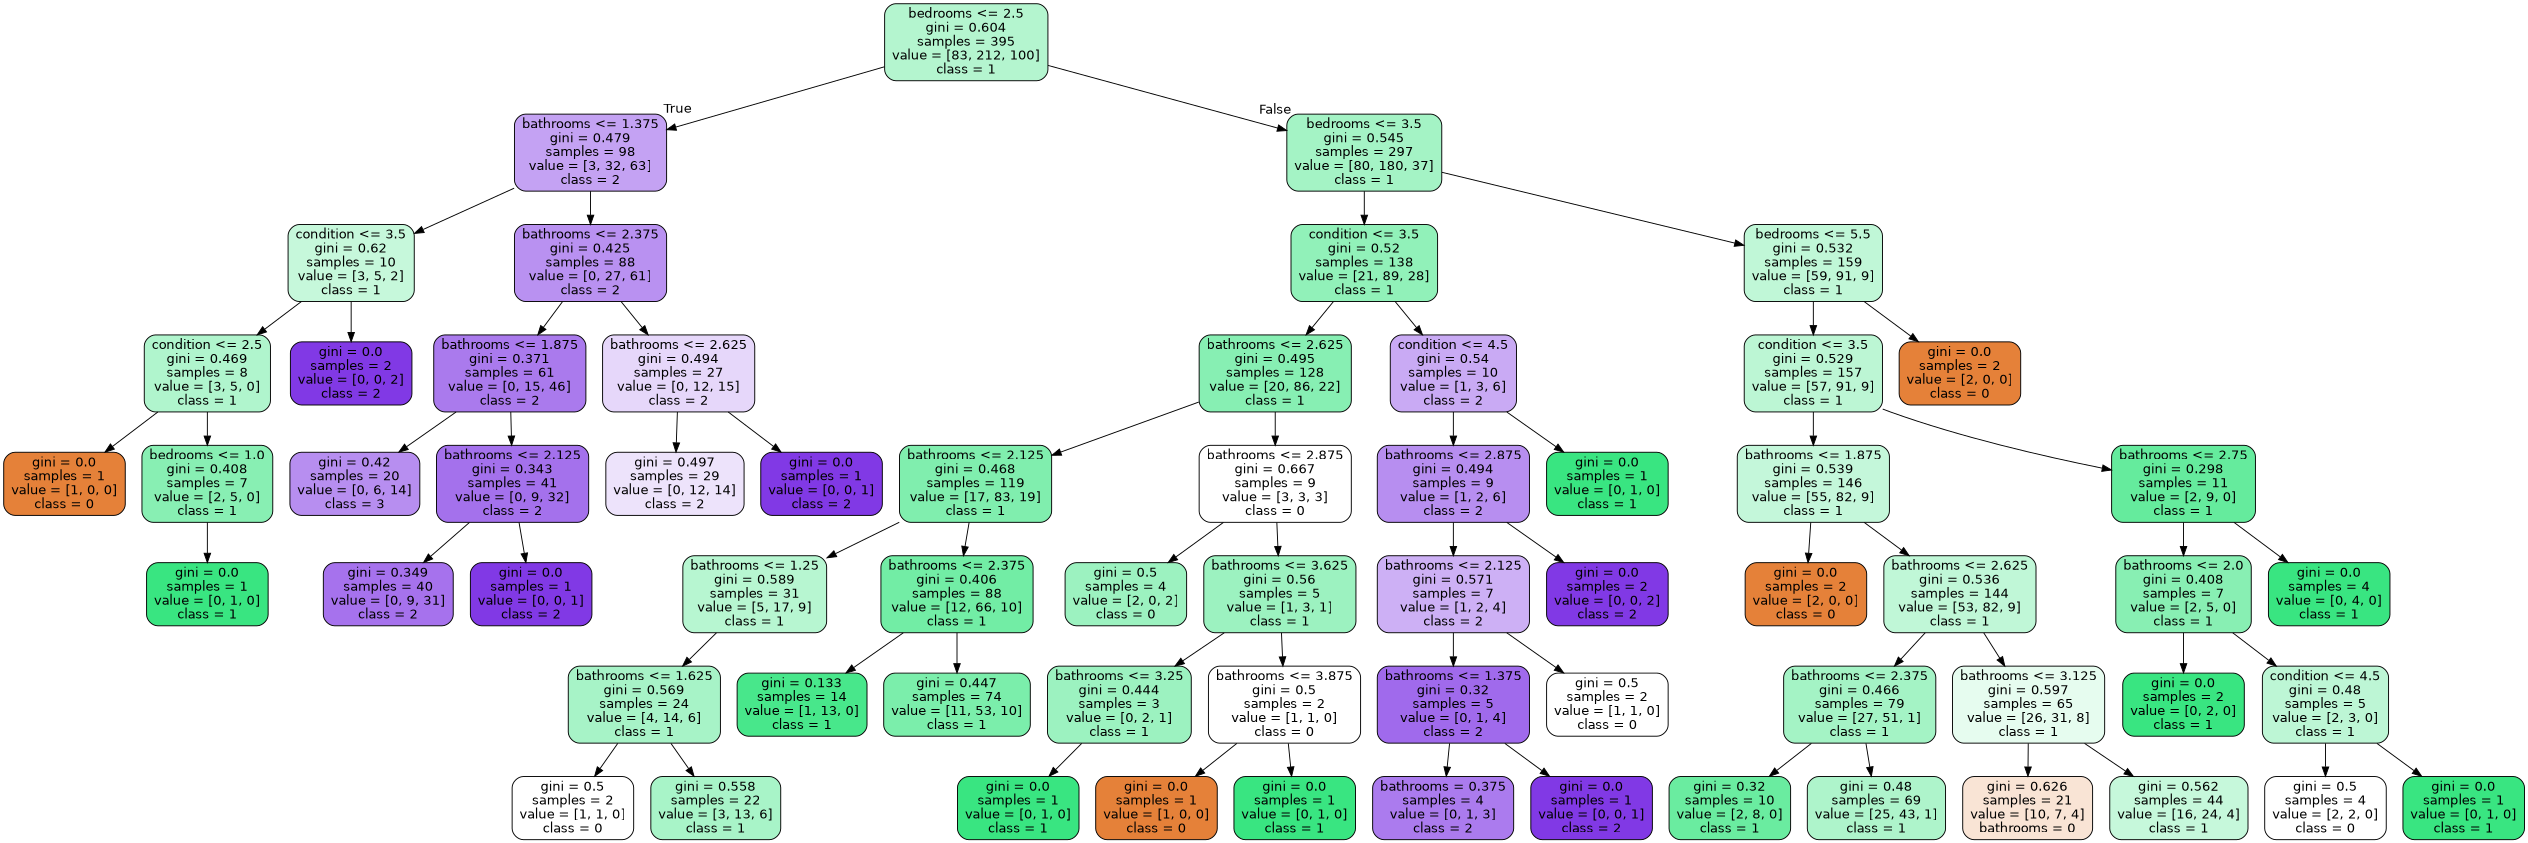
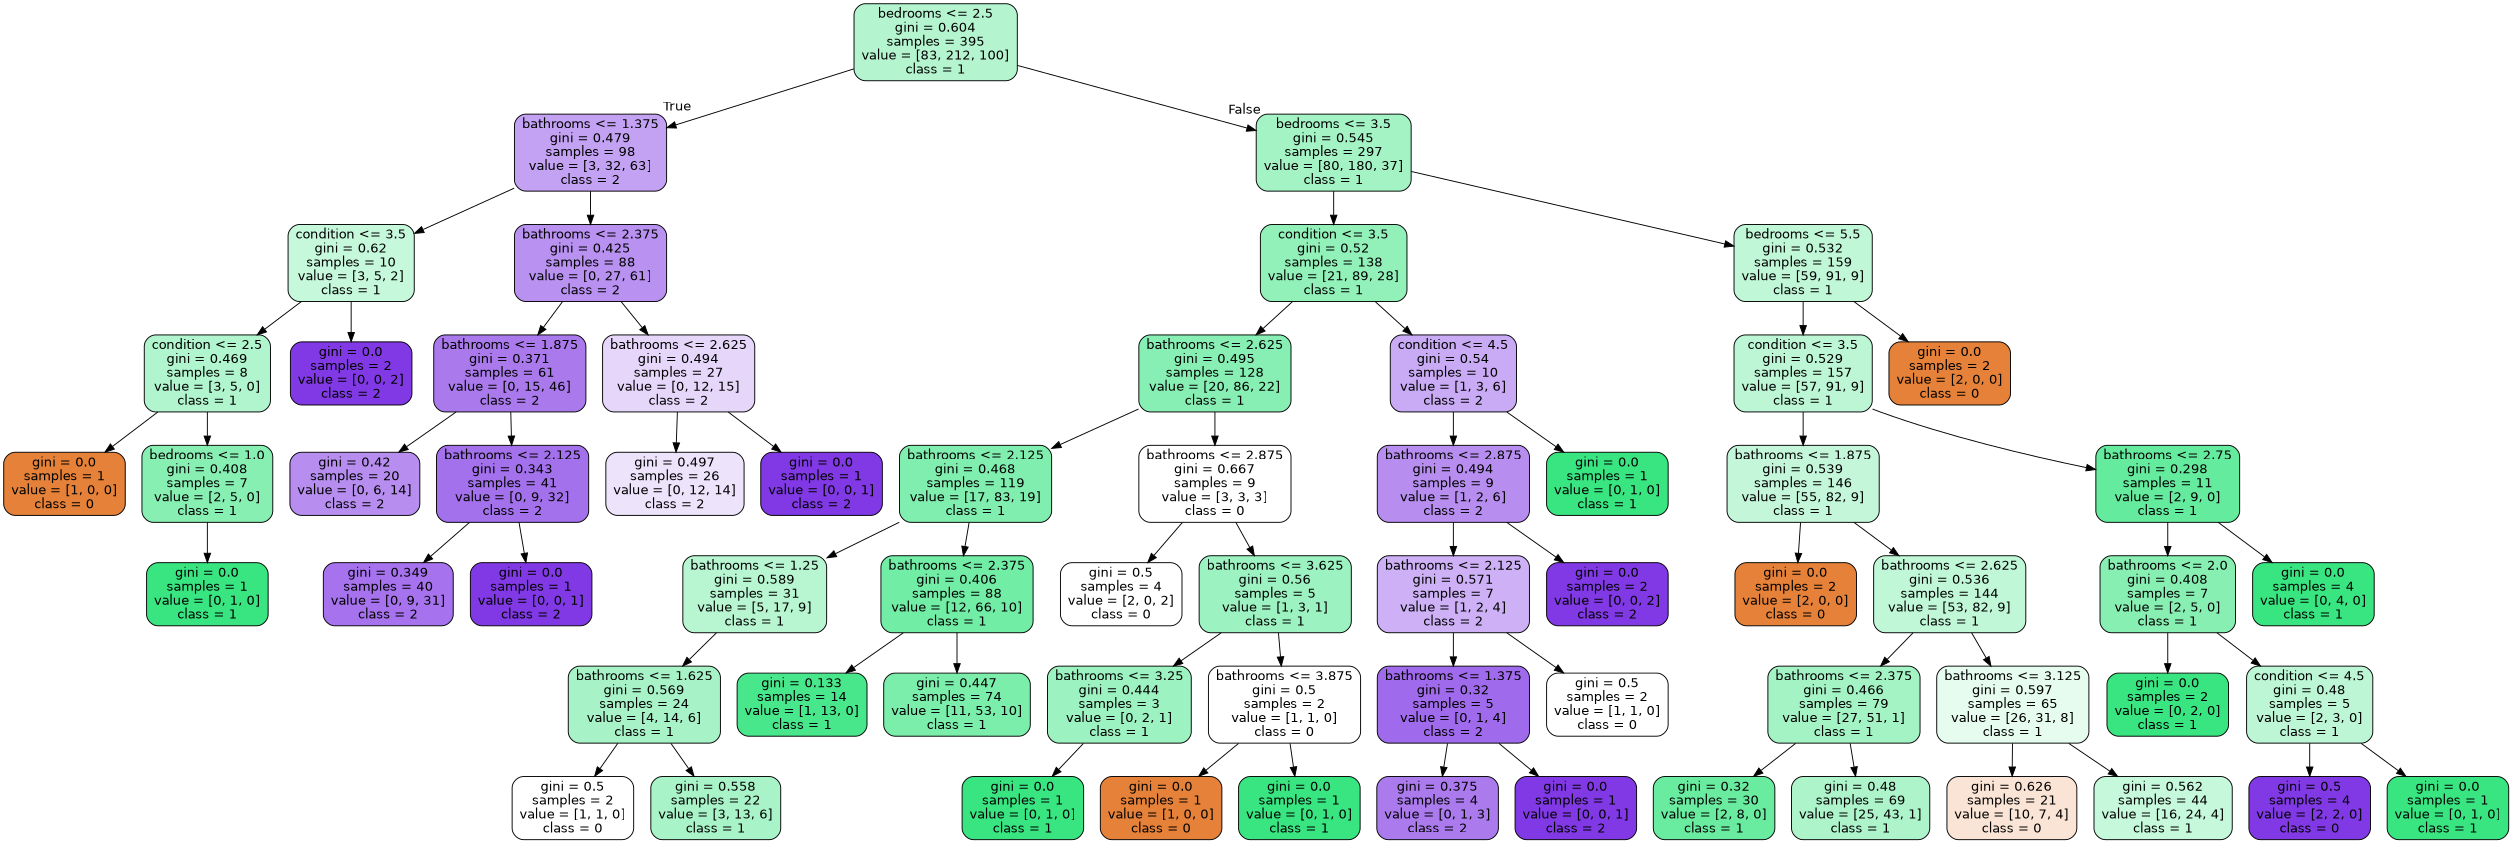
(355, 484) -> (355, 484)
(675, 484) -> (675, 484)
(1126, 594) -> (1121, 594)
(1443, 808) -> (1438, 808)
(1730, 808) -> (1714, 808)
(2028, 808) -> (2012, 808)
(2325, 808) -> (2310, 808)
